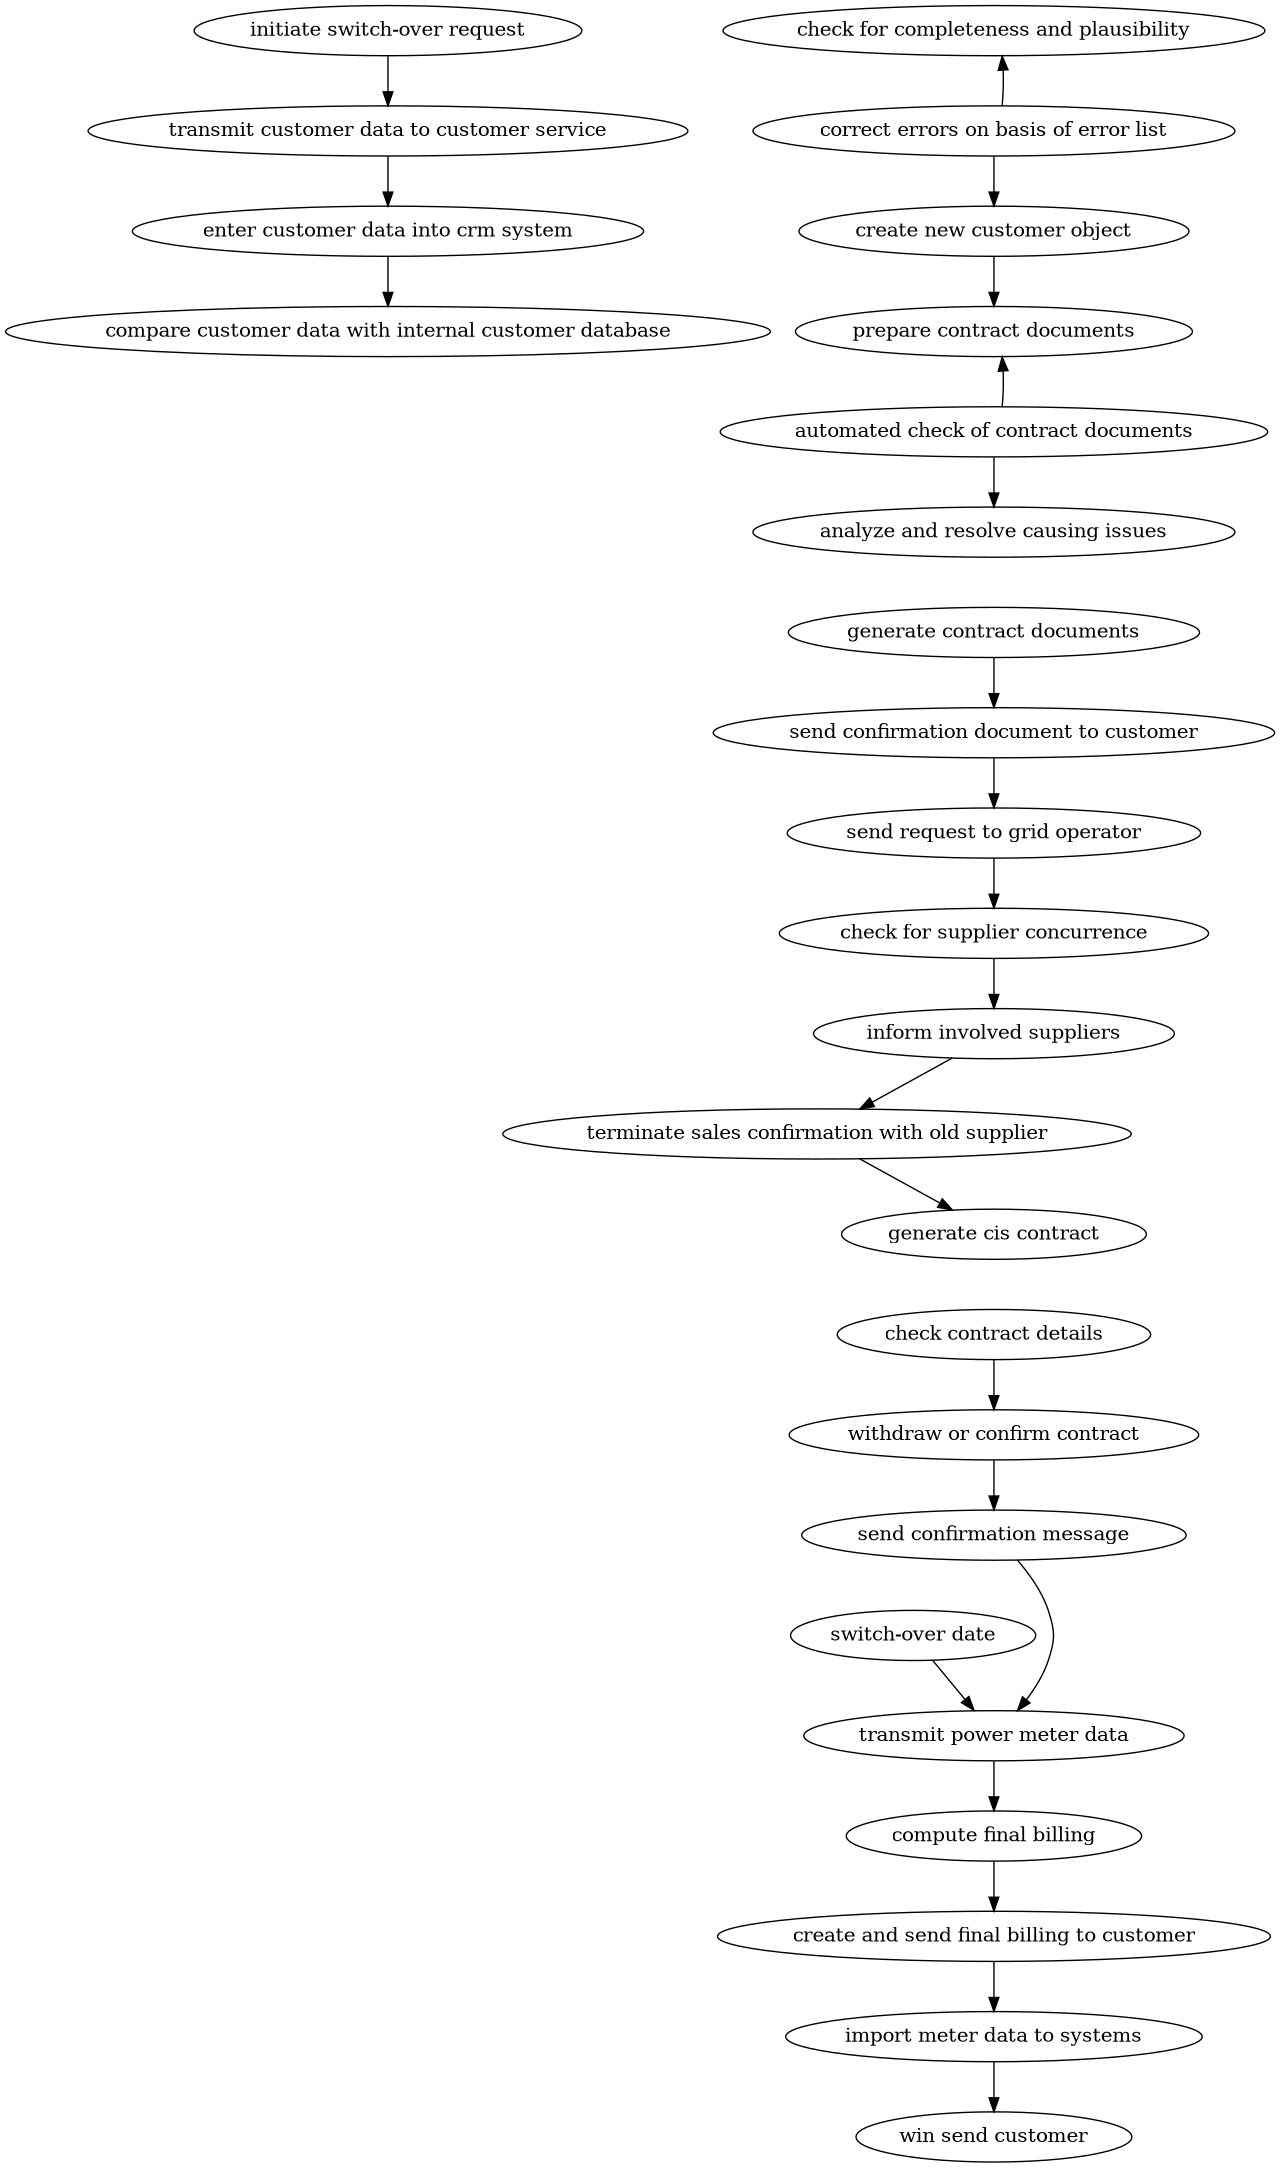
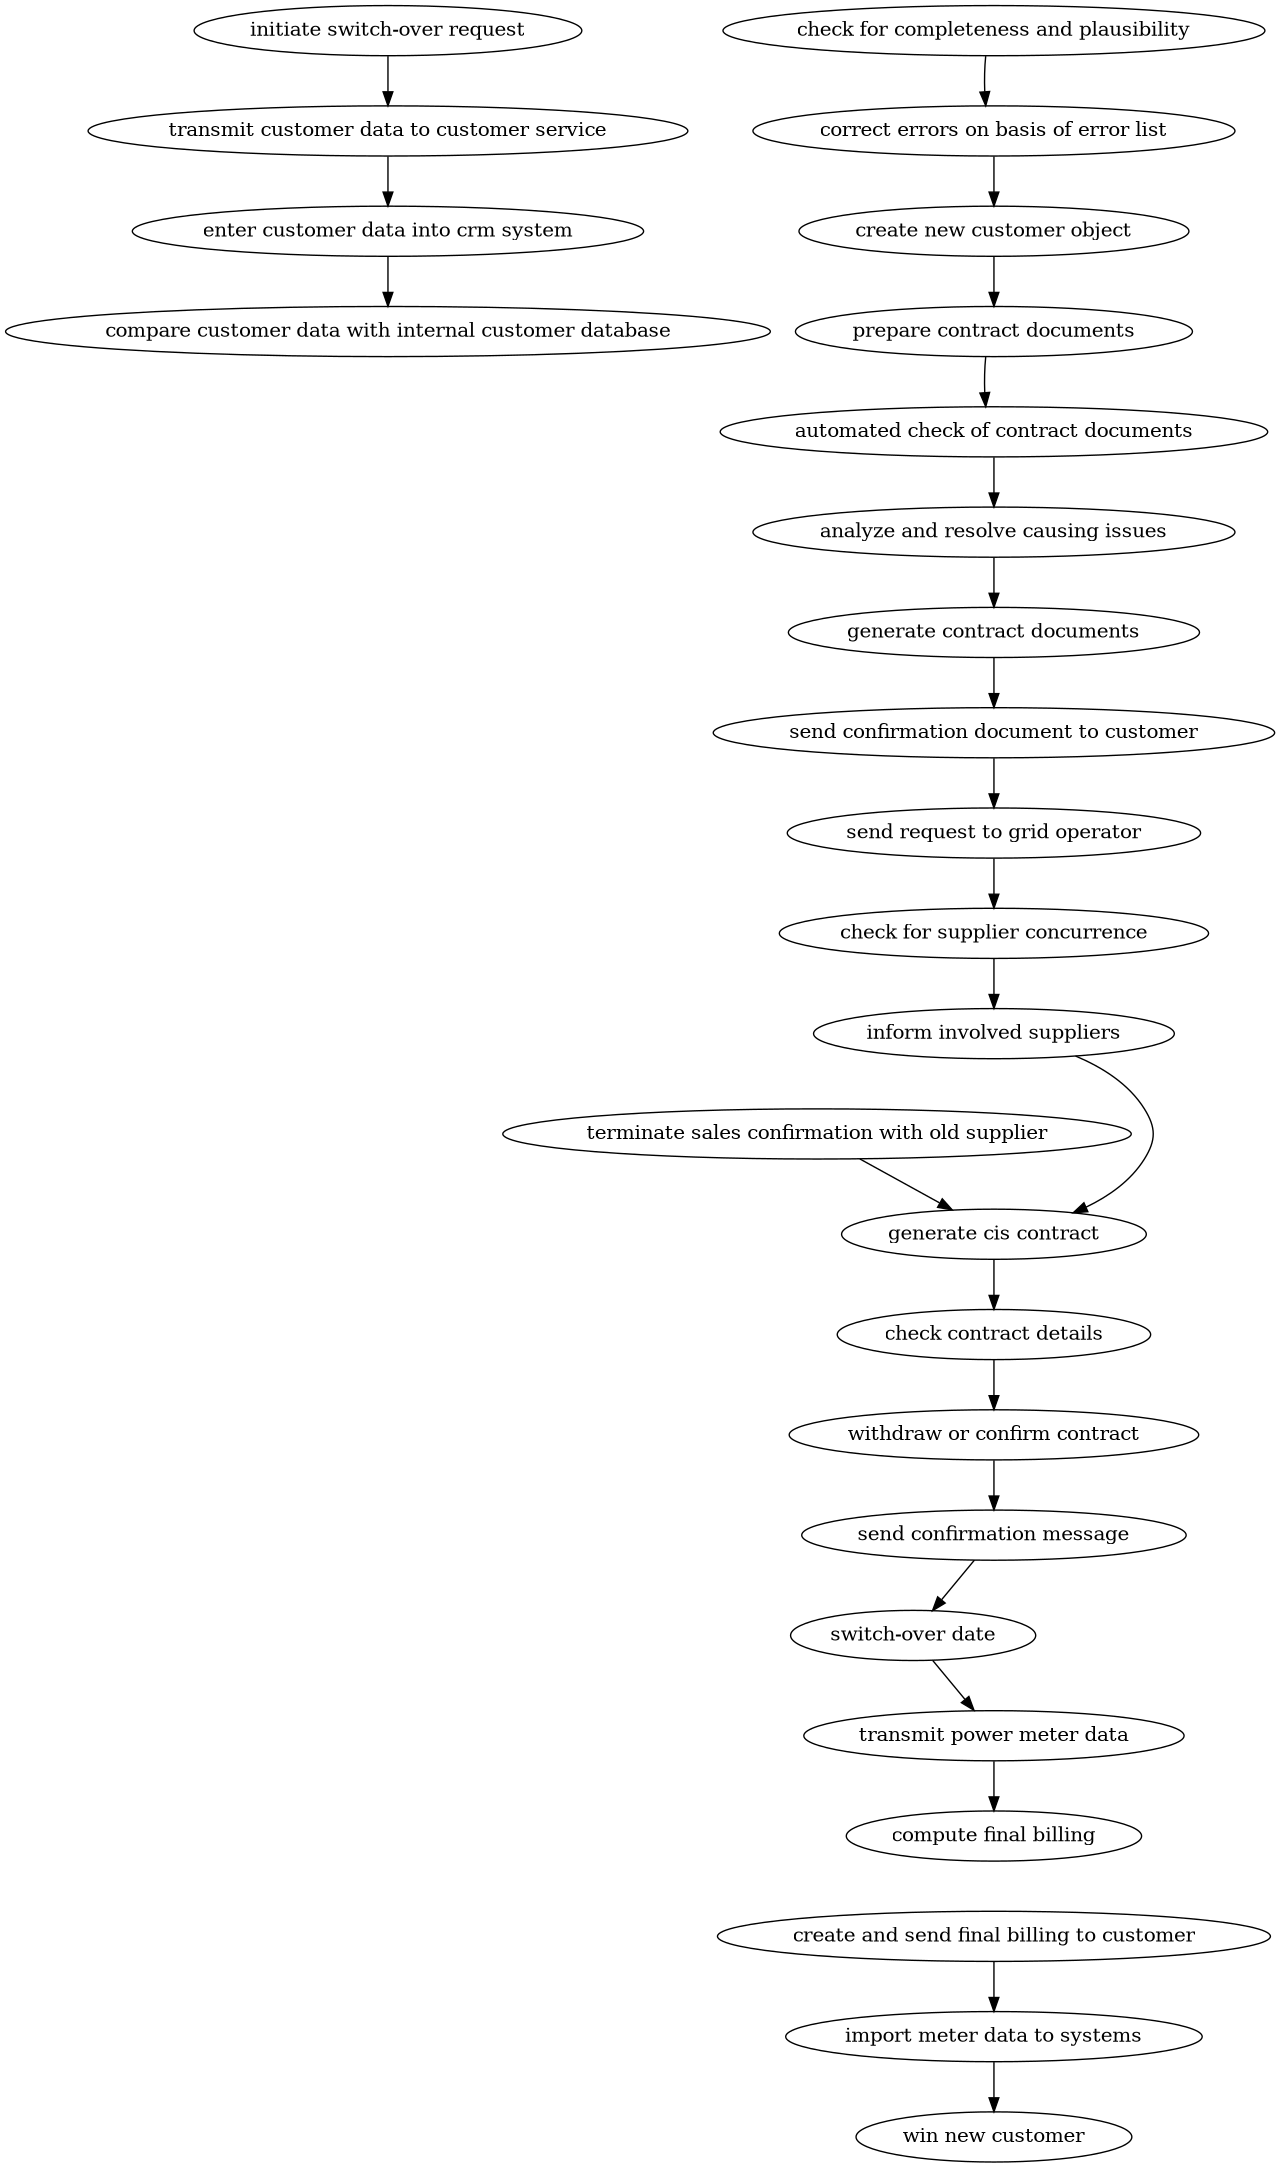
(1003, 88) -> (985, 74)
(1003, 389) -> (985, 375)
none -> (994, 575)
(912, 1080) -> (1153, 1128)
none -> (994, 1278)
(1053, 1628) -> (958, 1580)
(994, 1879) -> none
(994, 2137) -> (994, 2137)
